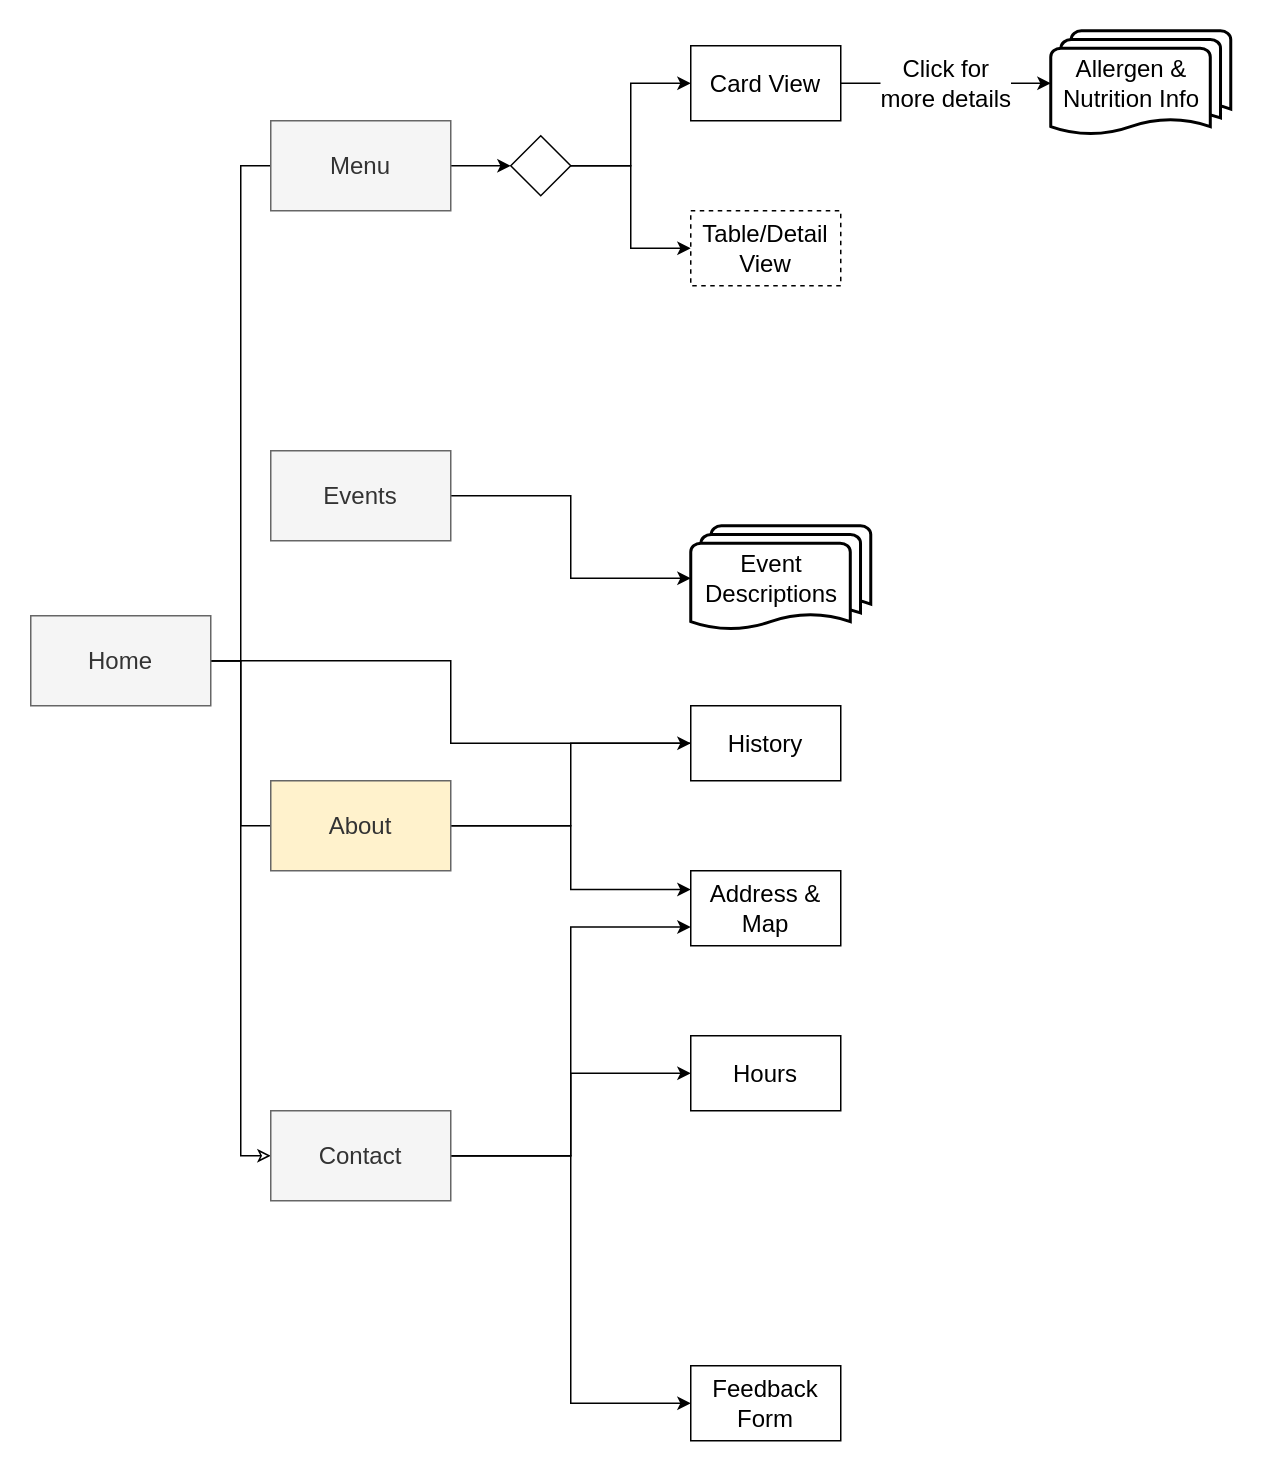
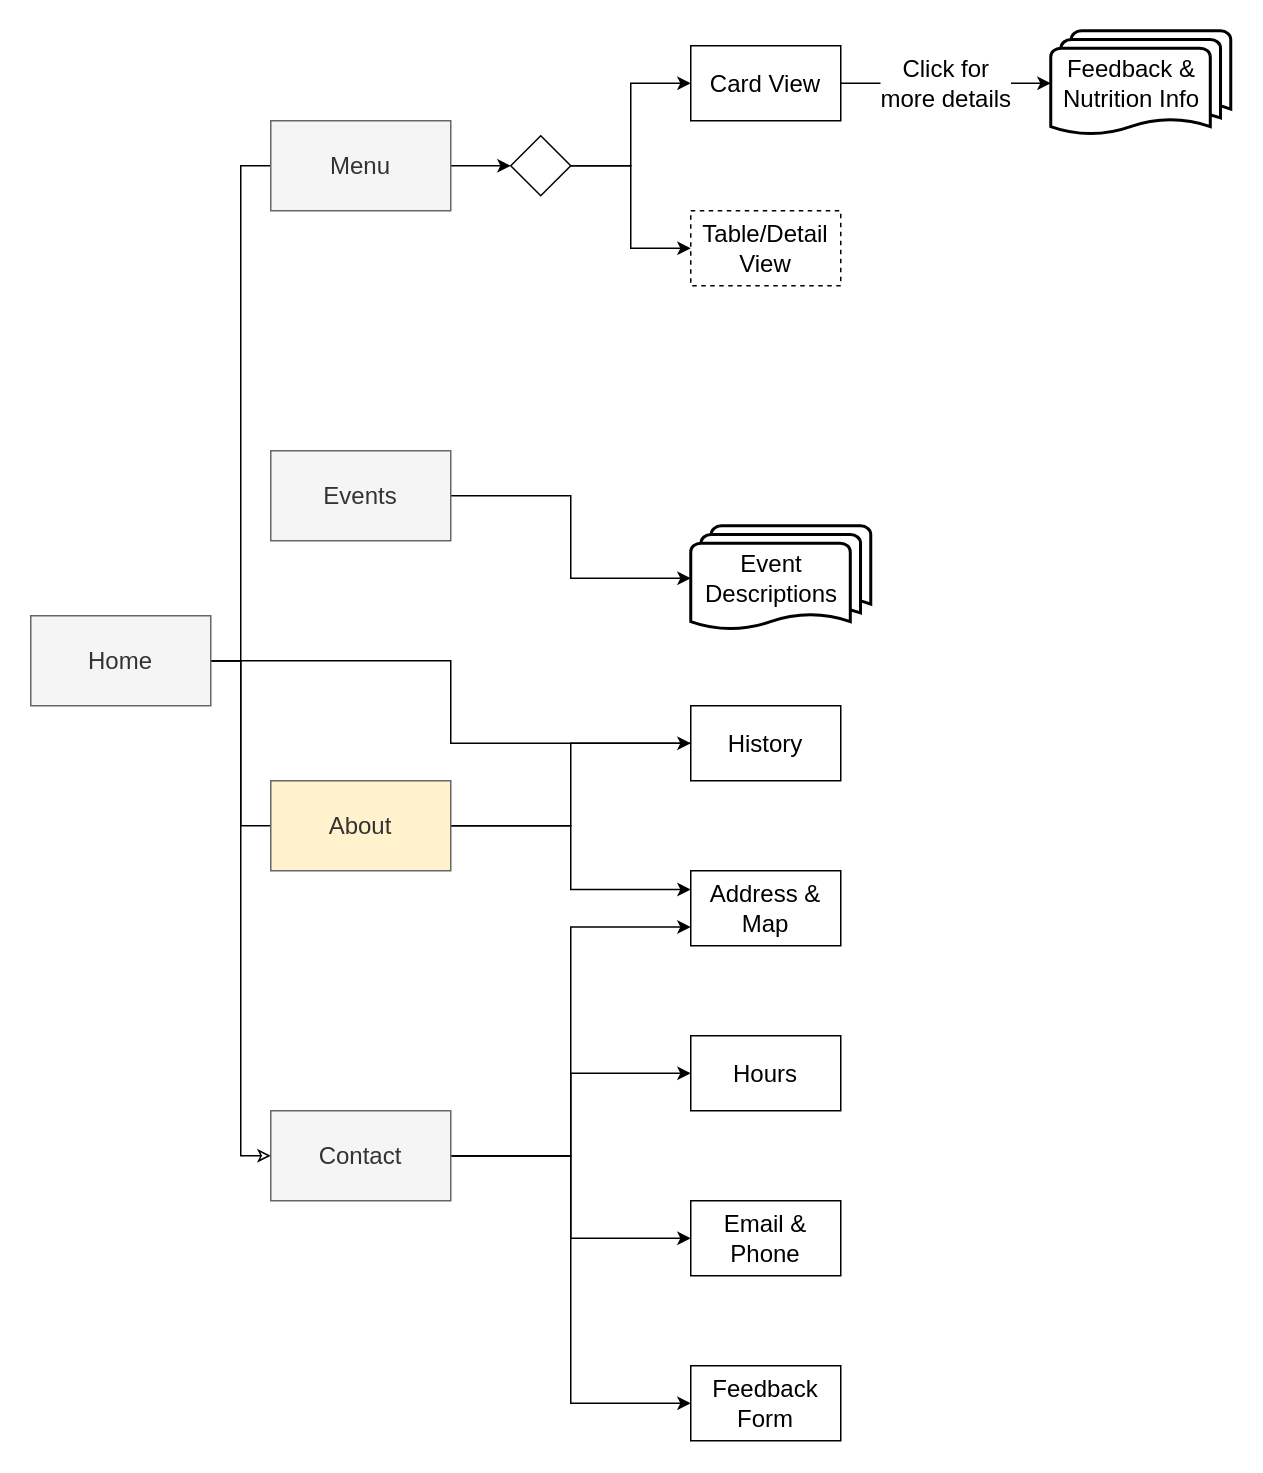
(1132, 83) -> (1132, 83)
none -> (627, 1238)
none -> (766, 1238)
